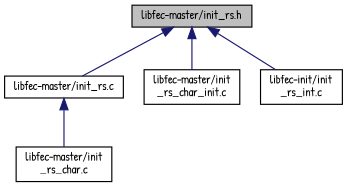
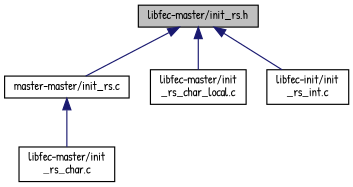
(64, 87) -> (67, 87)
(192, 87) -> (198, 87)
